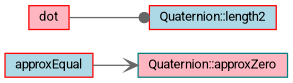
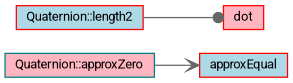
(104, 18) -> (178, 18)
(109, 65) -> (171, 65)
